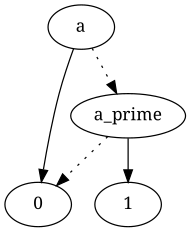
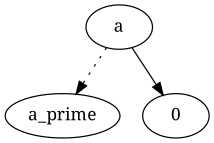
(87, 157) -> none
(128, 205) -> none
